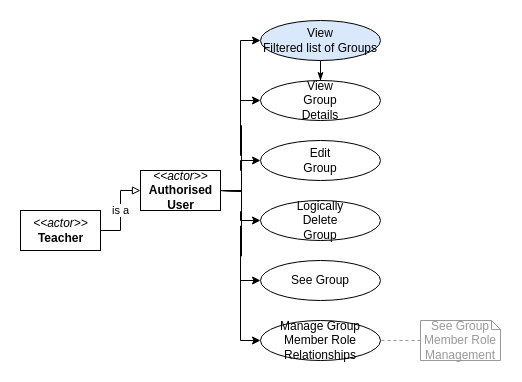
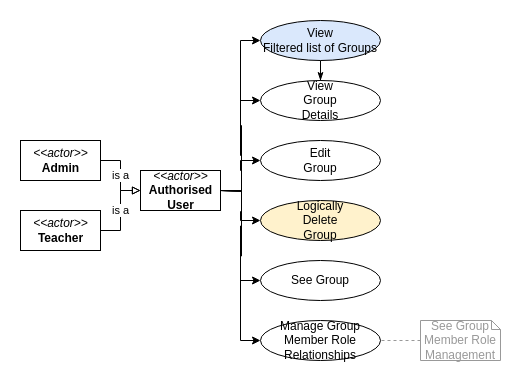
none -> (61, 161)
none -> (121, 165)
(321, 221) -> (321, 221)
